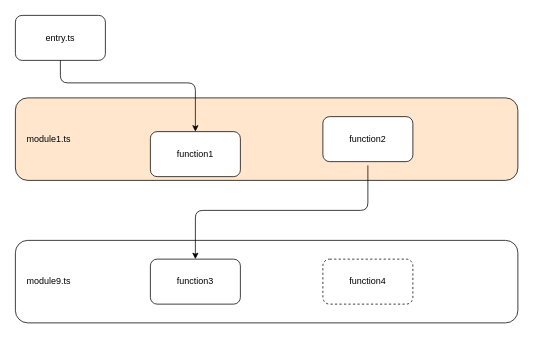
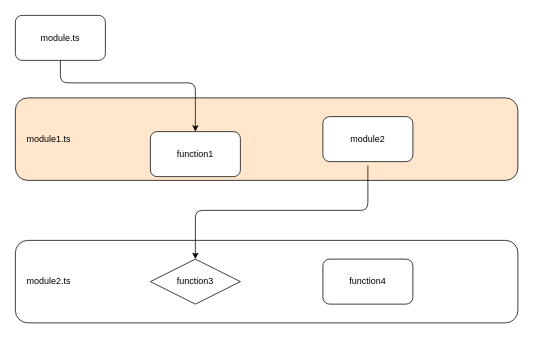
(60, 38) -> (60, 38)
(368, 139) -> (368, 139)
(40, 282) -> (40, 282)
(195, 282) -> (195, 282)
(368, 282) -> (368, 282)
